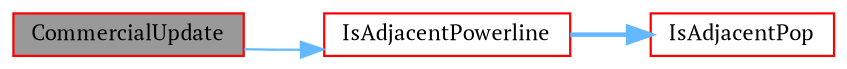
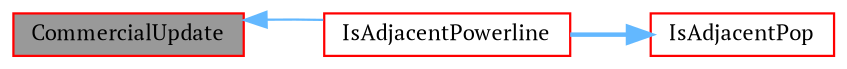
(272, 50) -> (295, 20)
